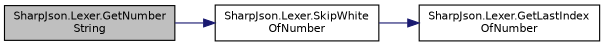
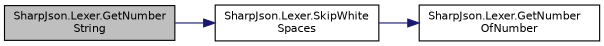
(297, 23) -> (297, 23)
(509, 23) -> (509, 23)
